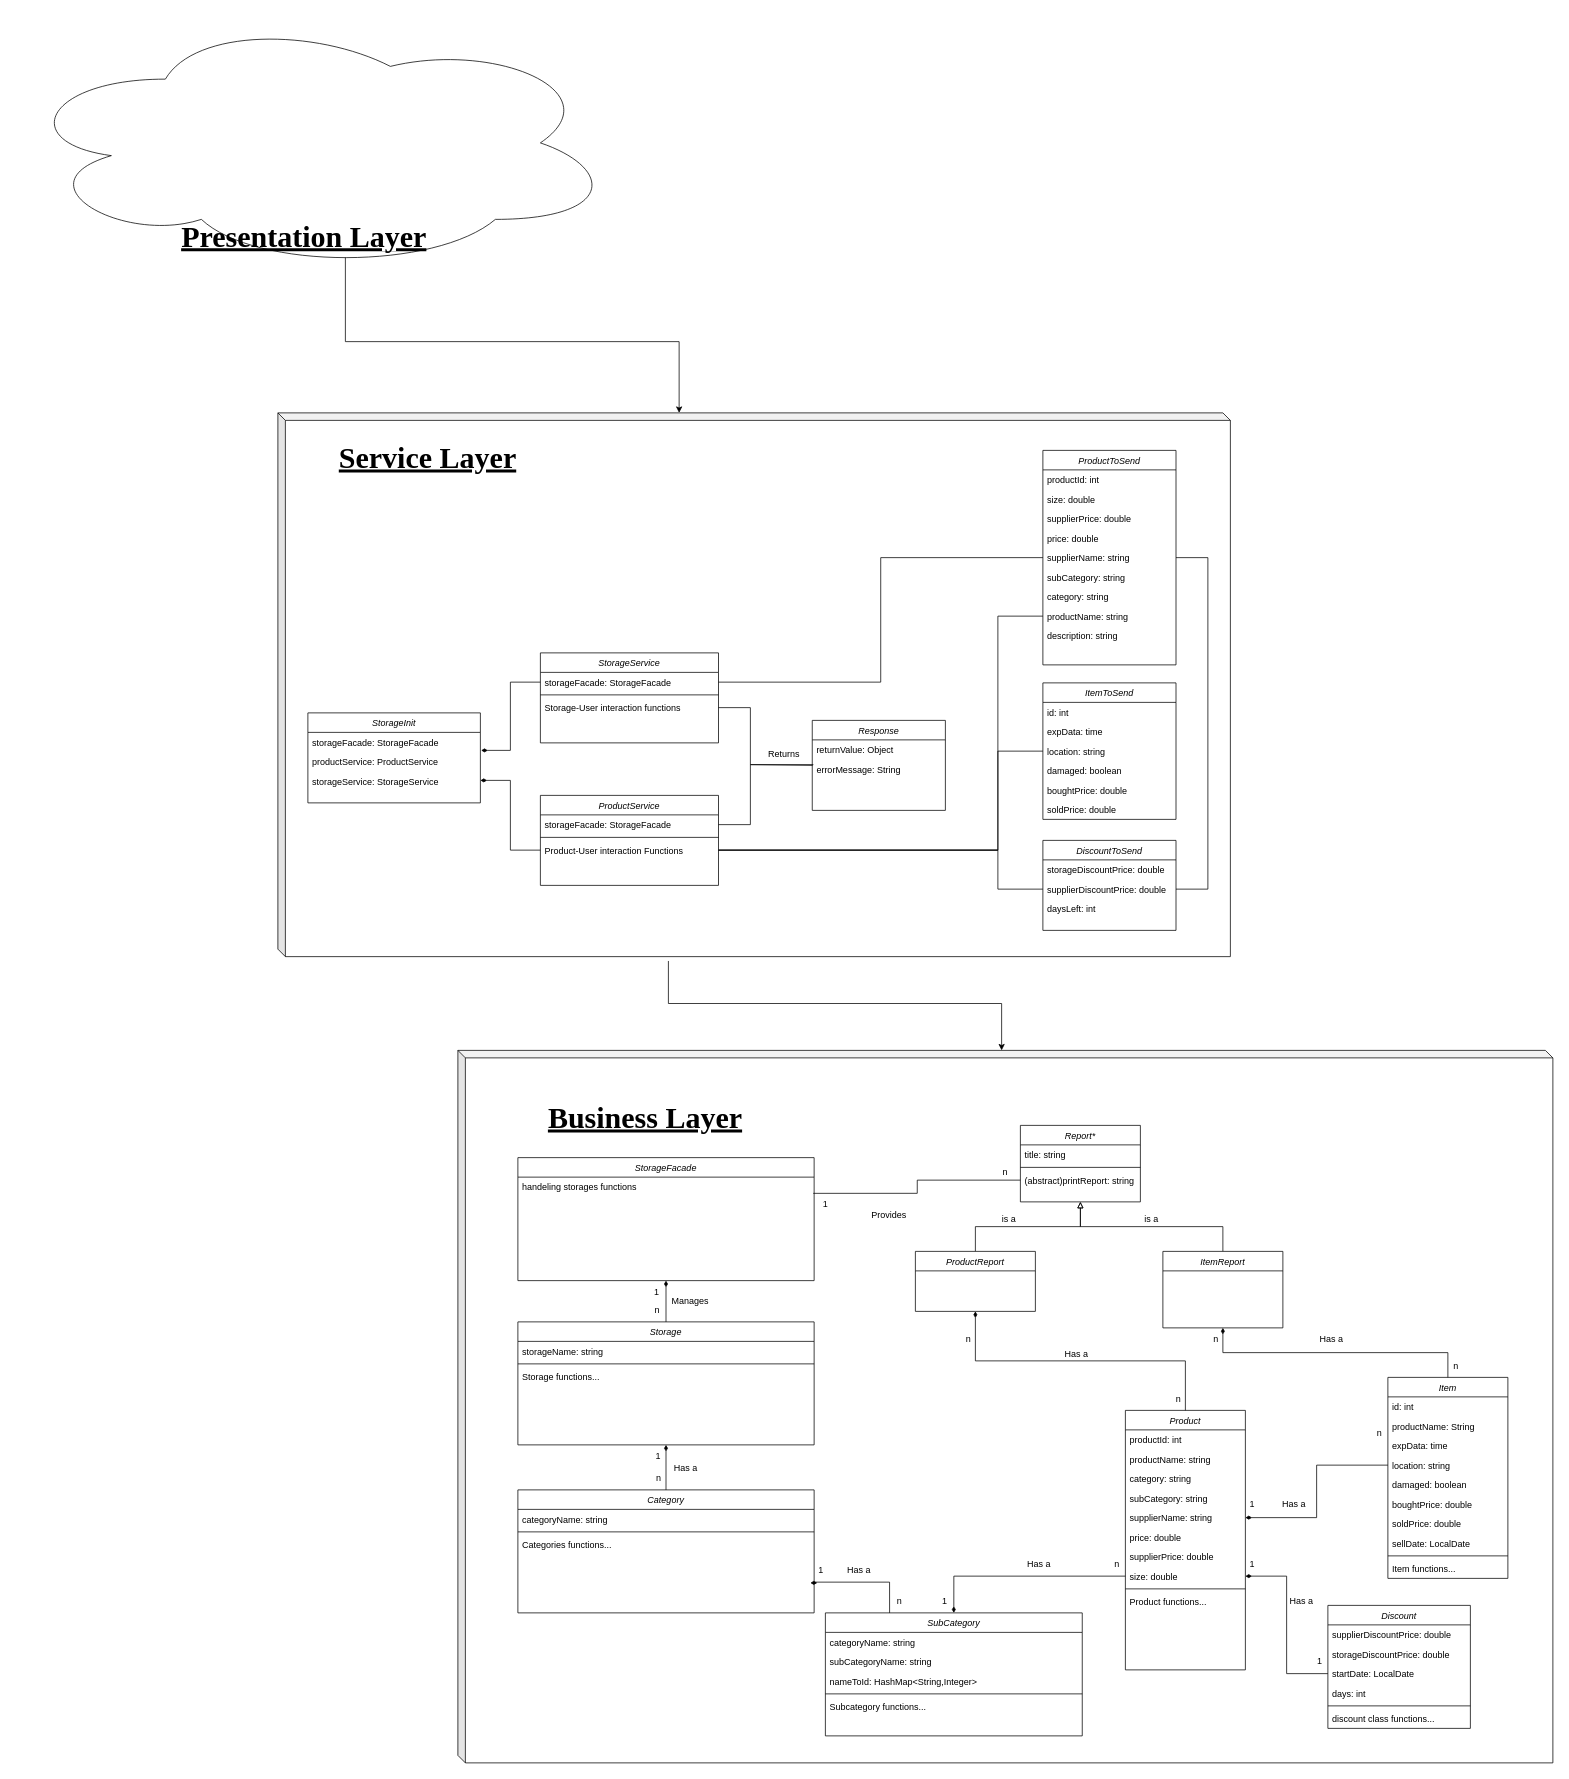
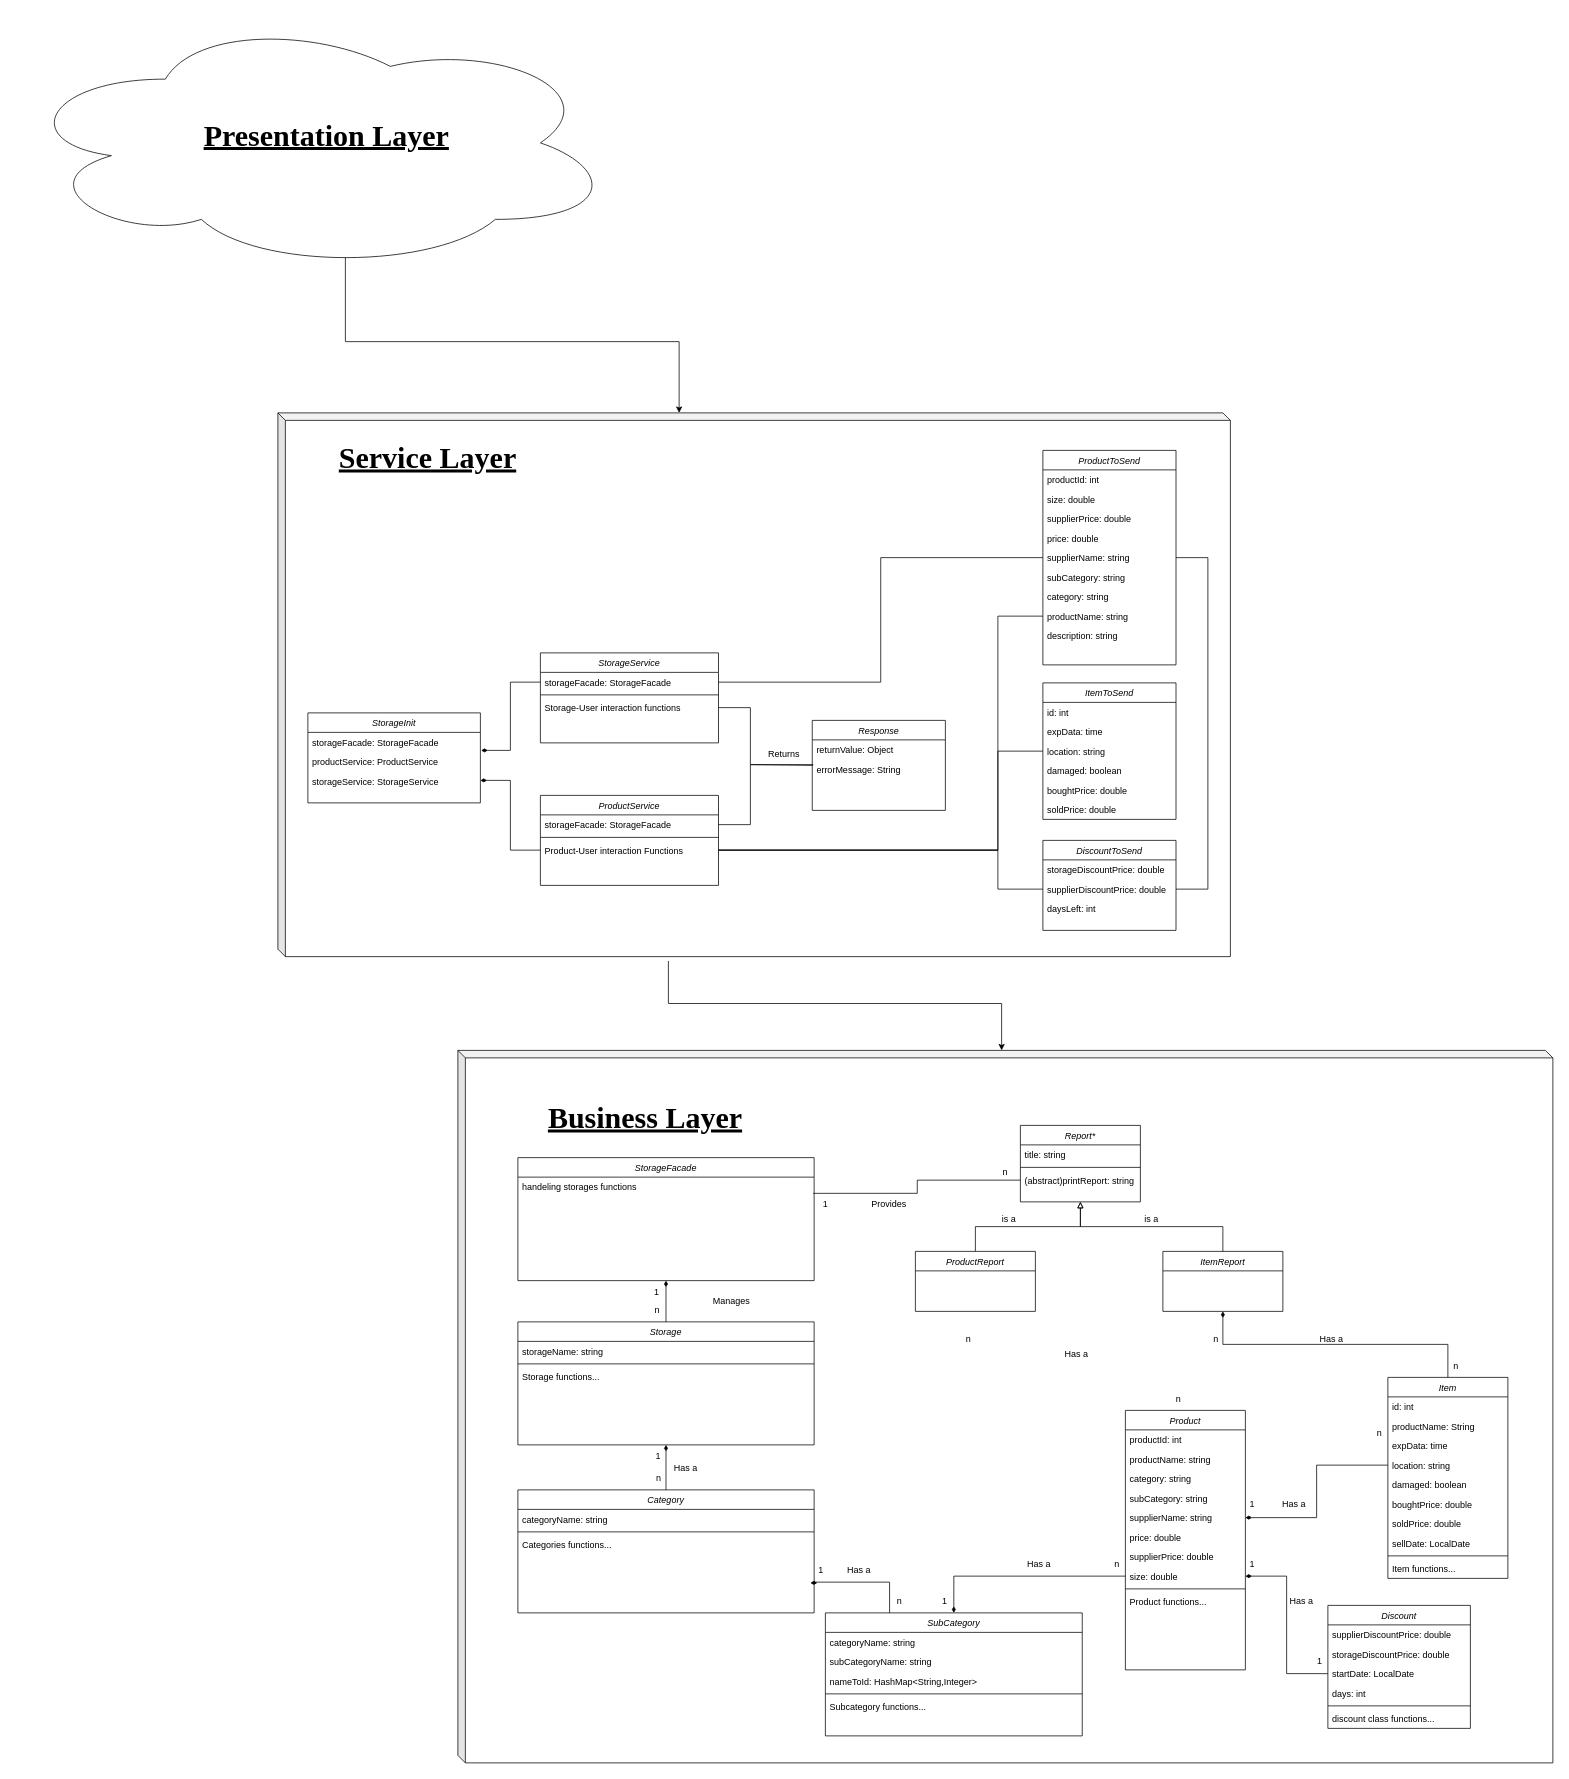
(304, 237) -> (327, 135)
(889, 1215) -> (889, 1204)
(1223, 1290) -> (1223, 1281)
(690, 1302) -> (732, 1302)
(1185, 1384) -> none
